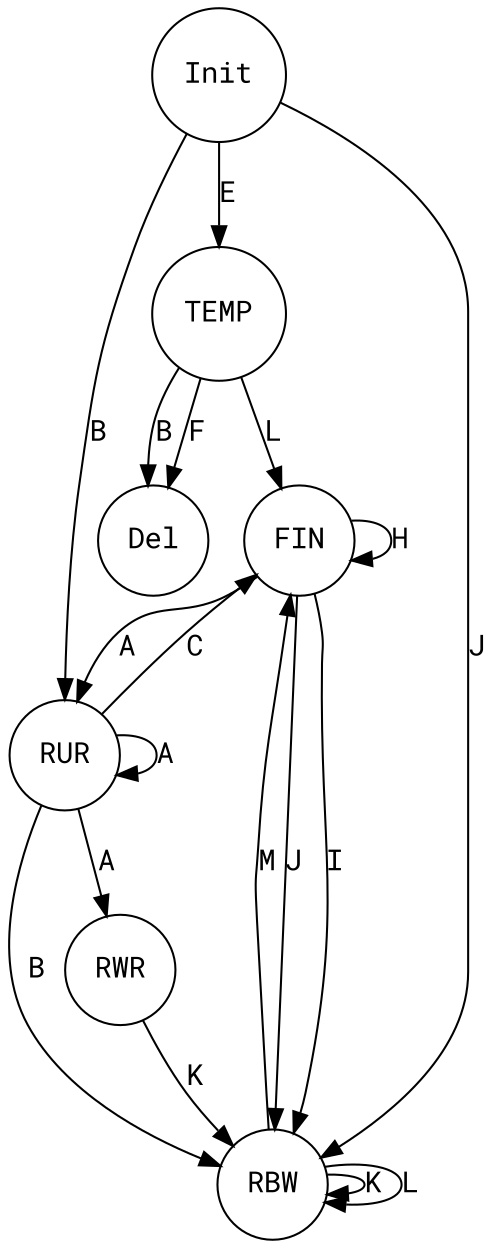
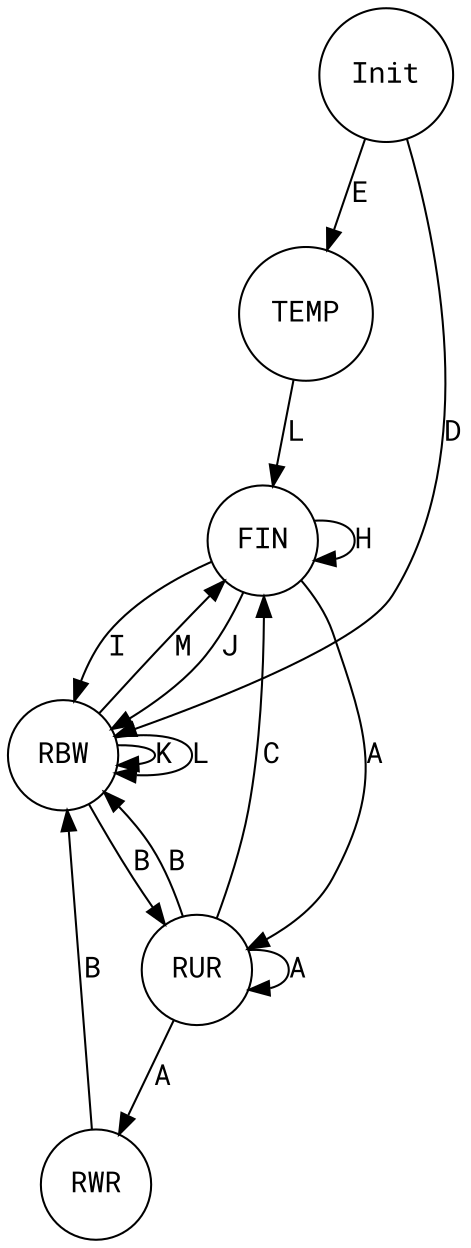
(92, 398) -> (120, 856)
(153, 541) -> none
(477, 648) -> (453, 433)
(195, 1077) -> (93, 970)
